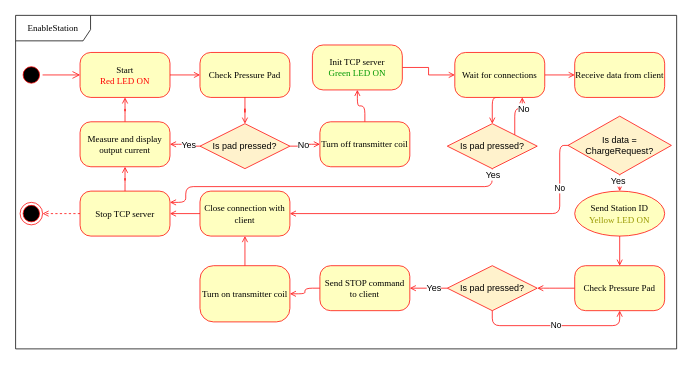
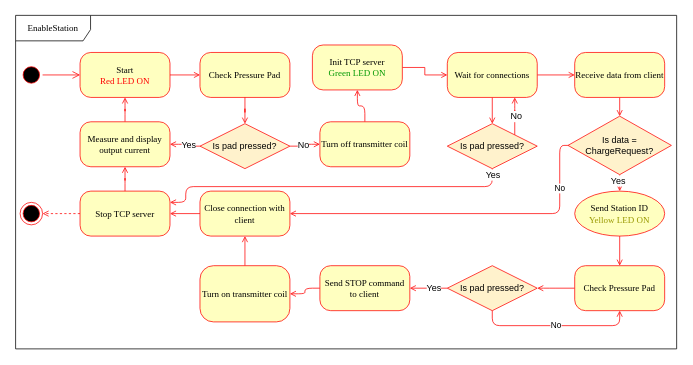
(500, 75) -> (492, 75)
none -> (620, 106)
